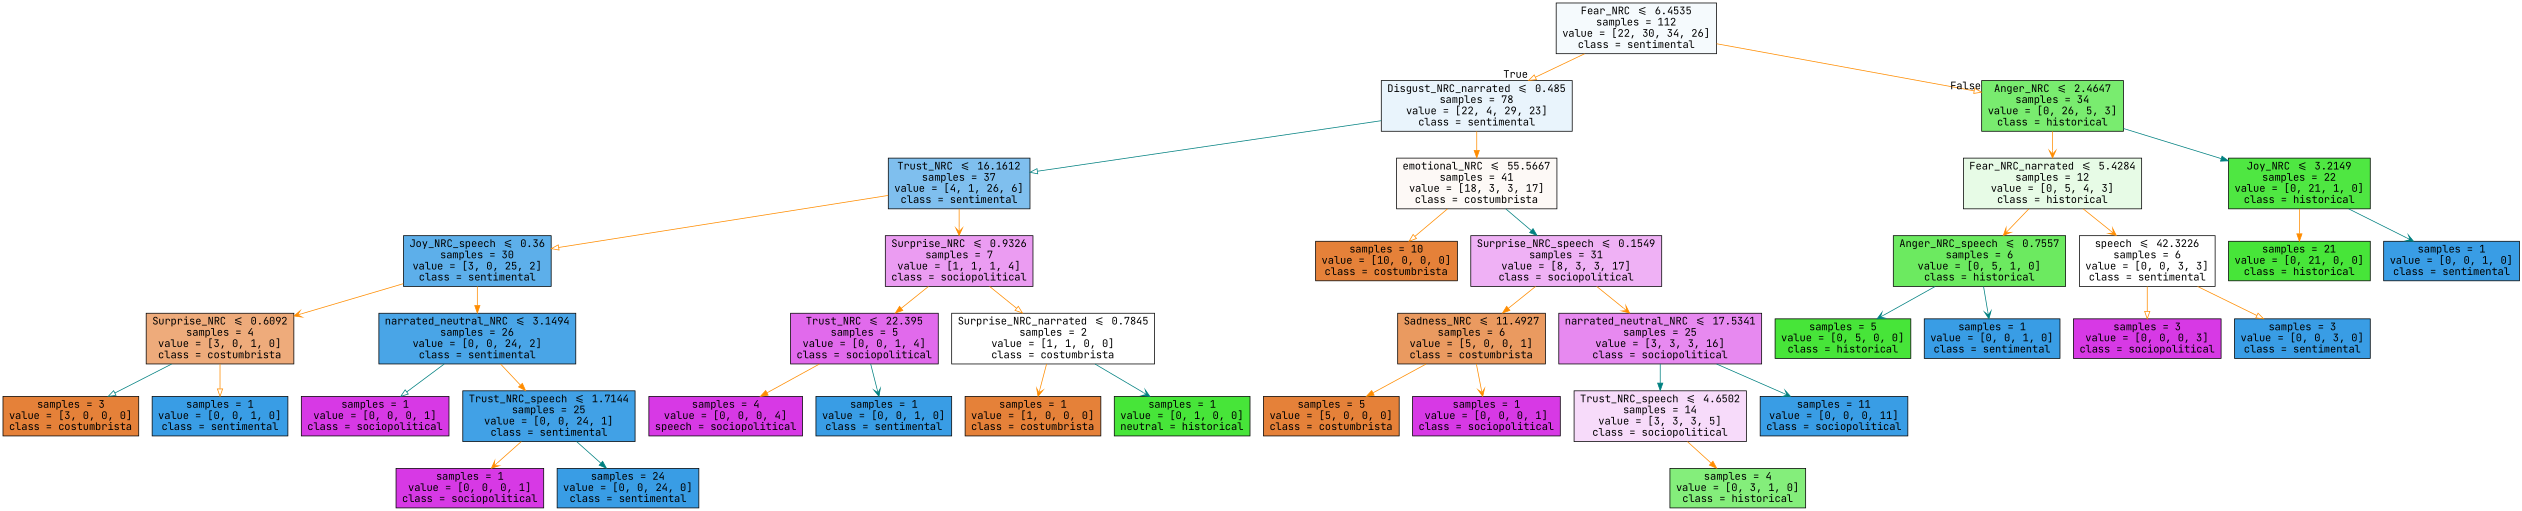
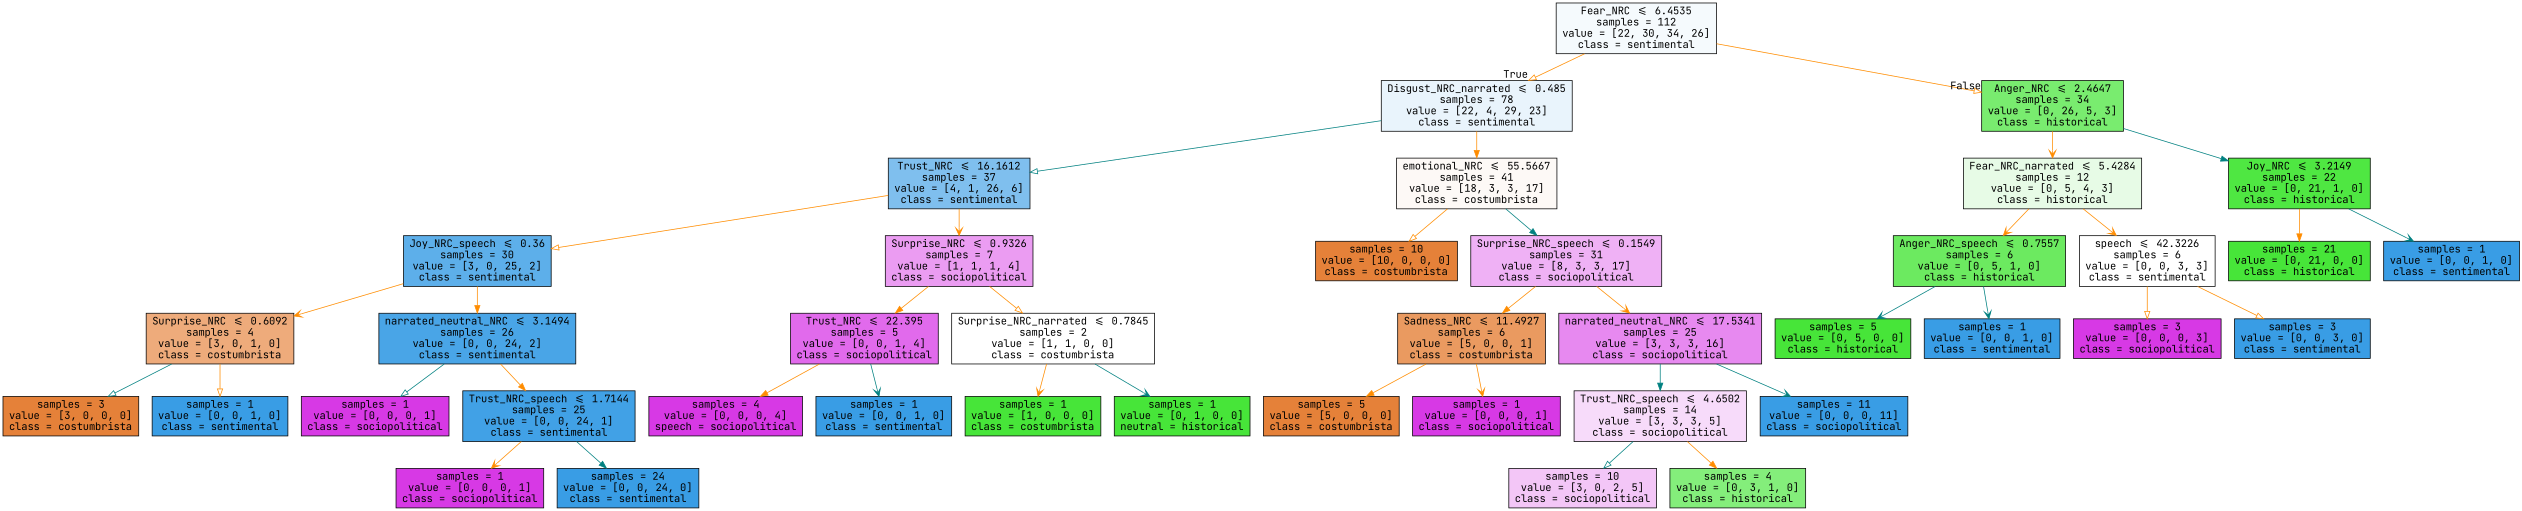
(1033, 416) -> (1033, 416)
none -> (1583, 488)
